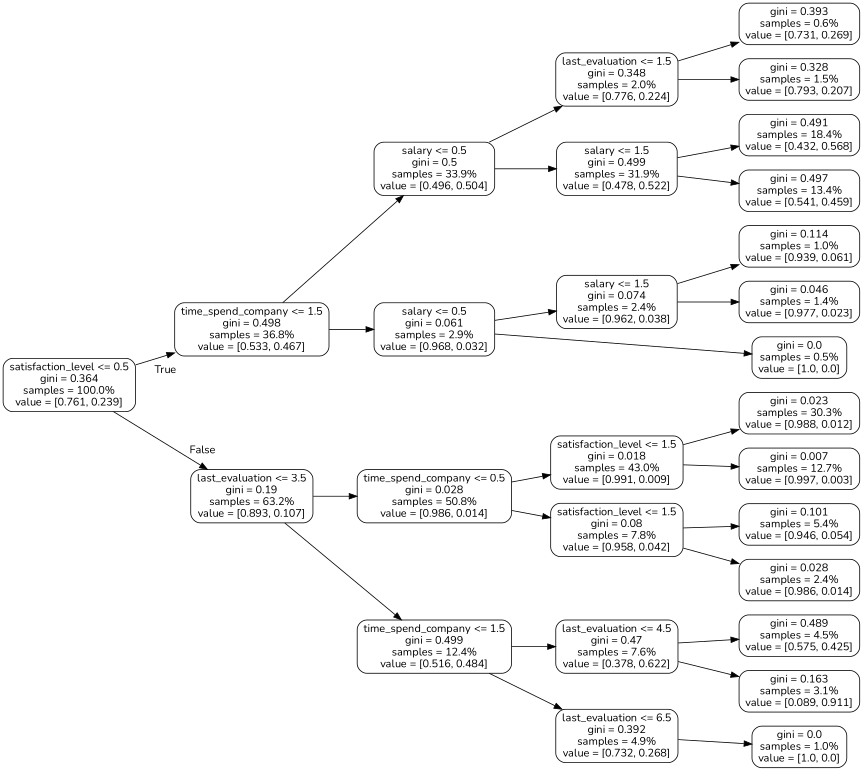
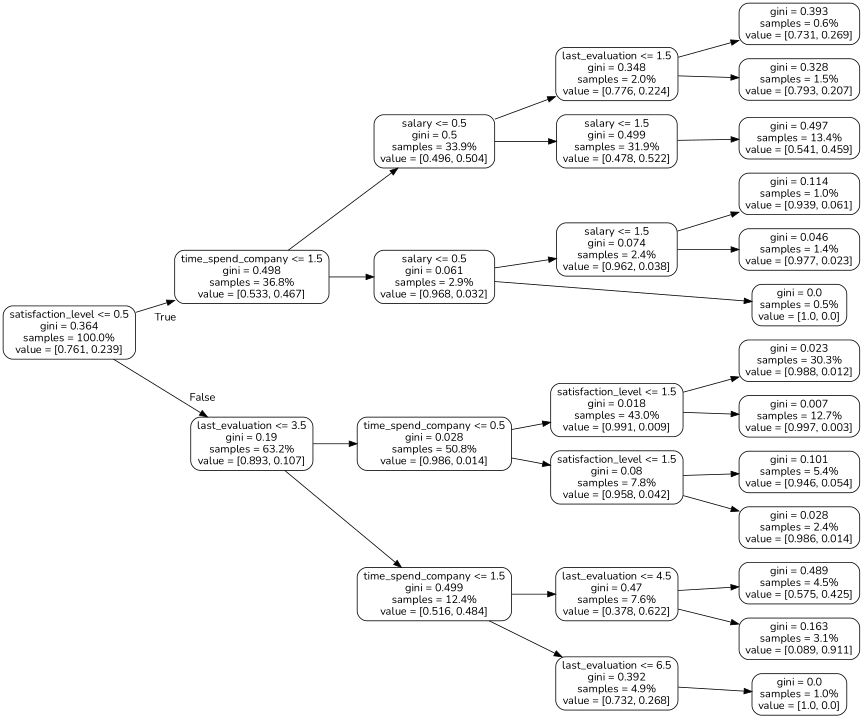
(799, 135) -> none
